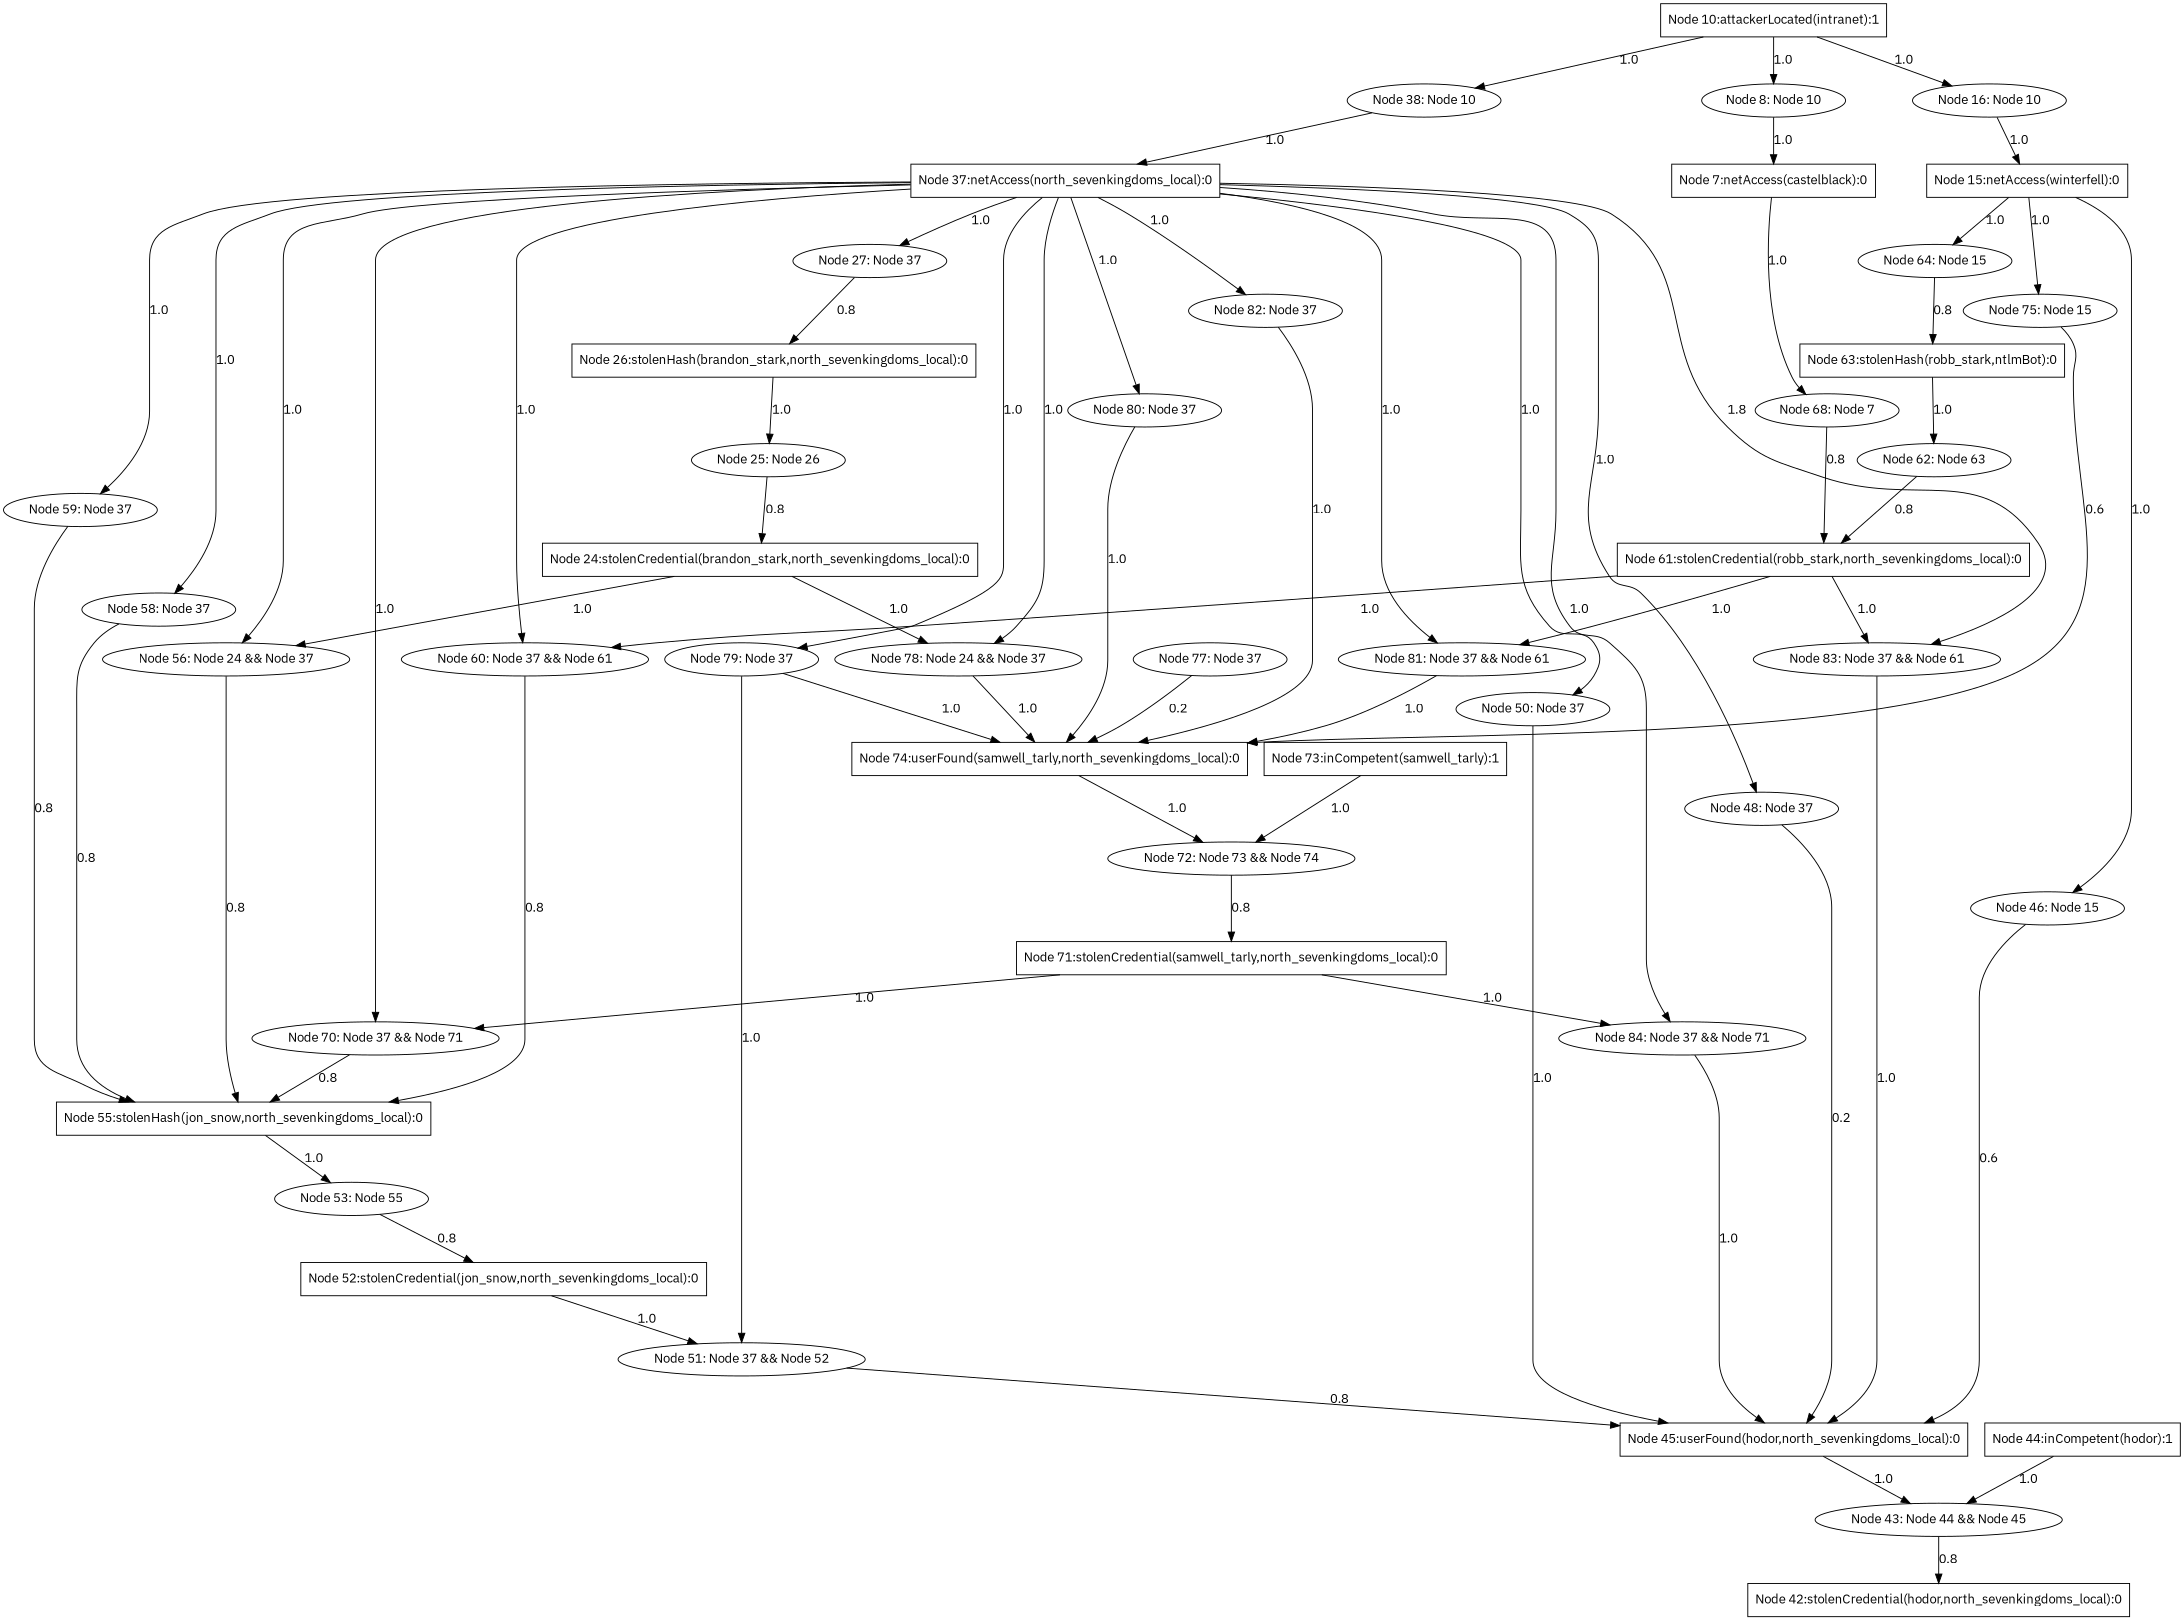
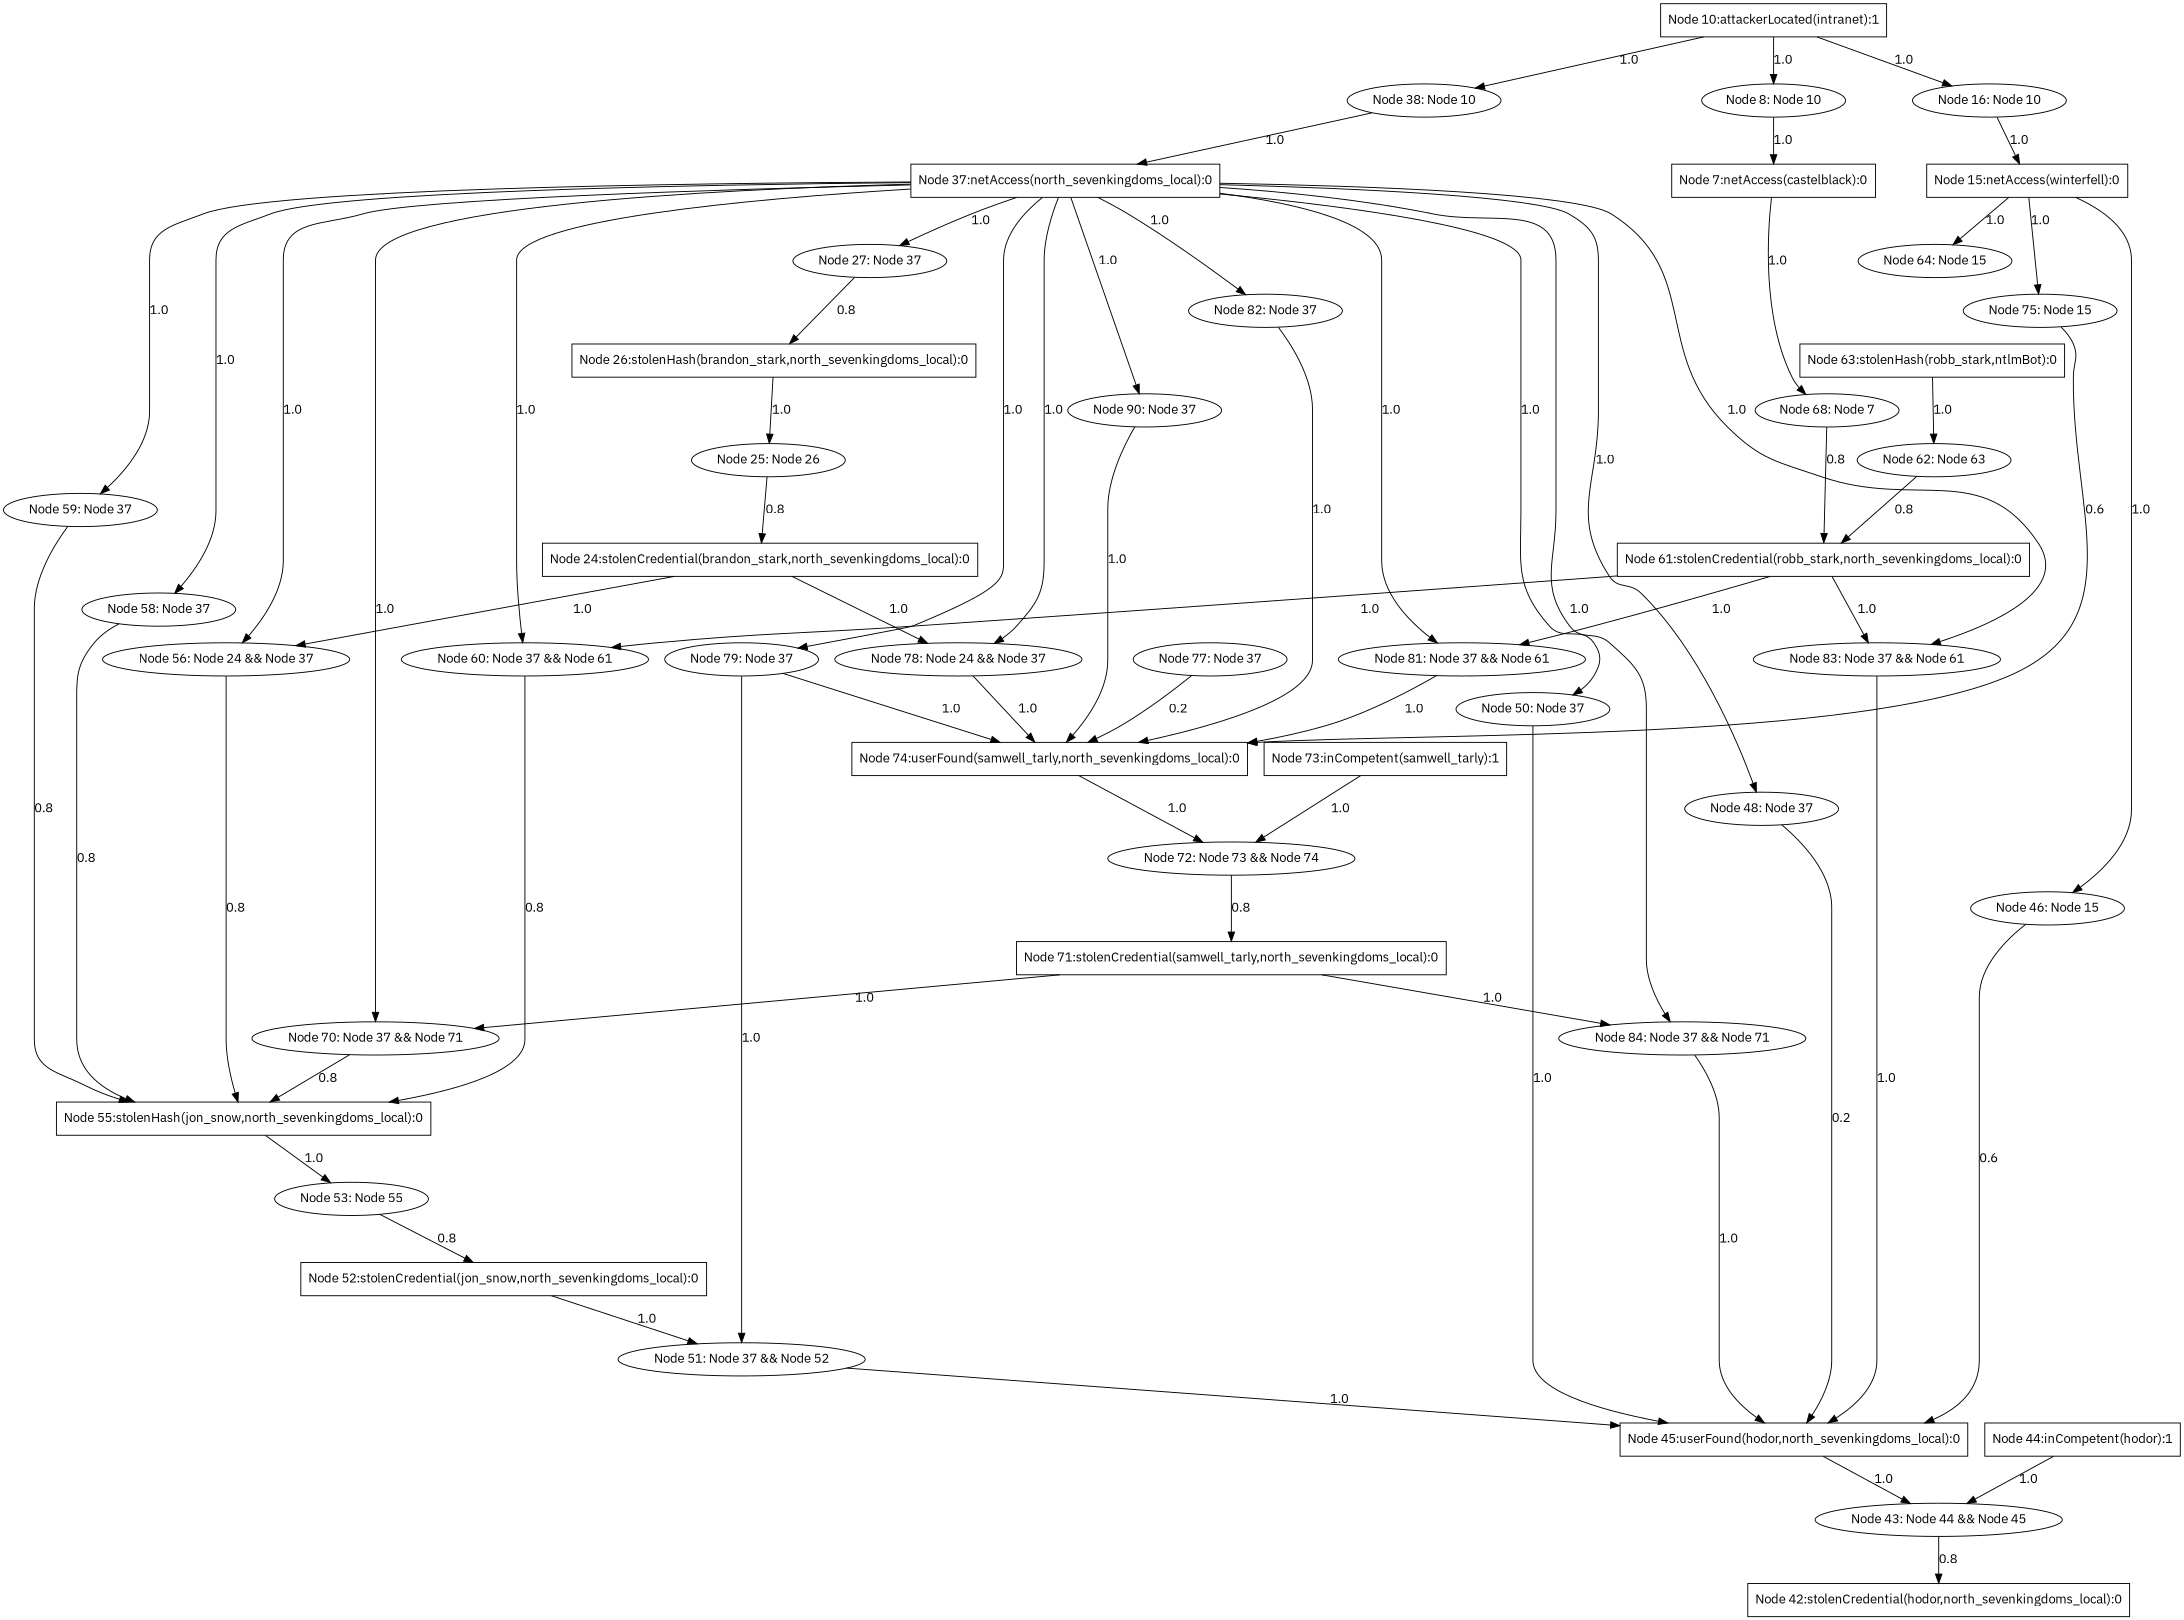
(1934, 306) -> none
(1145, 410) -> (1145, 410)
(1737, 410) -> (1737, 410)
(1340, 1399) -> (1340, 1399)
